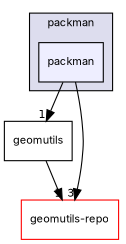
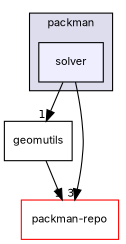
(71, 62) -> (71, 62)
(70, 220) -> (70, 220)
